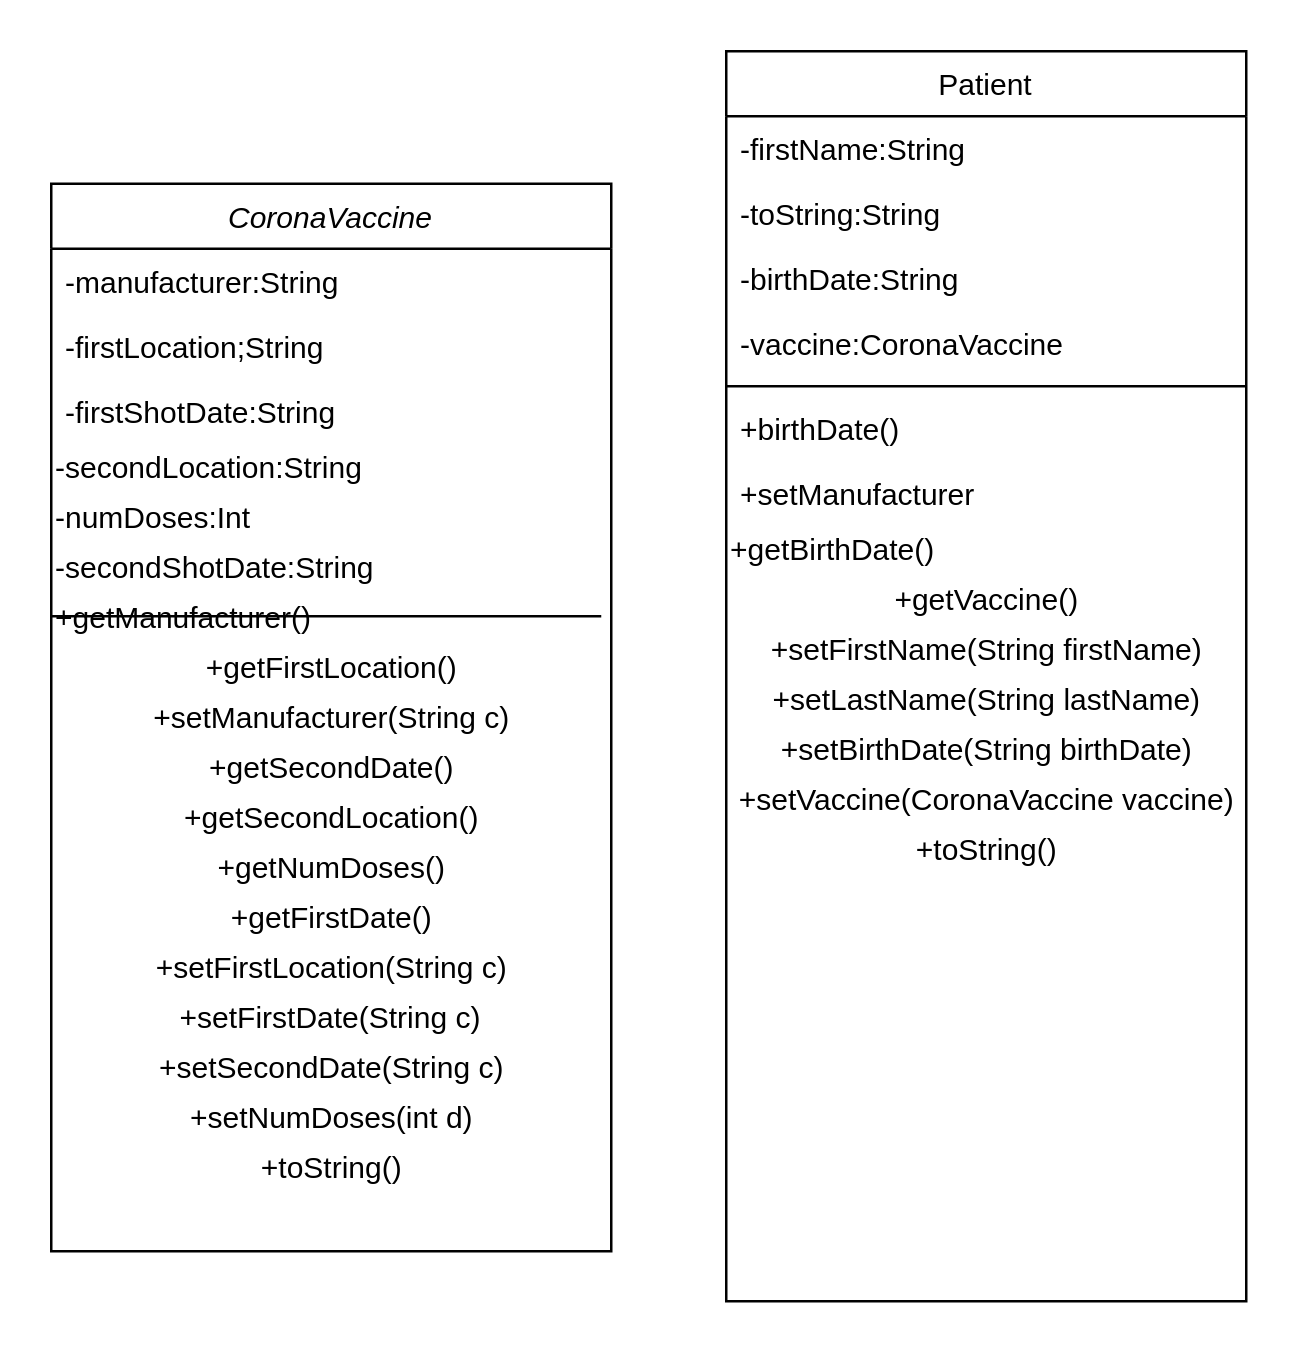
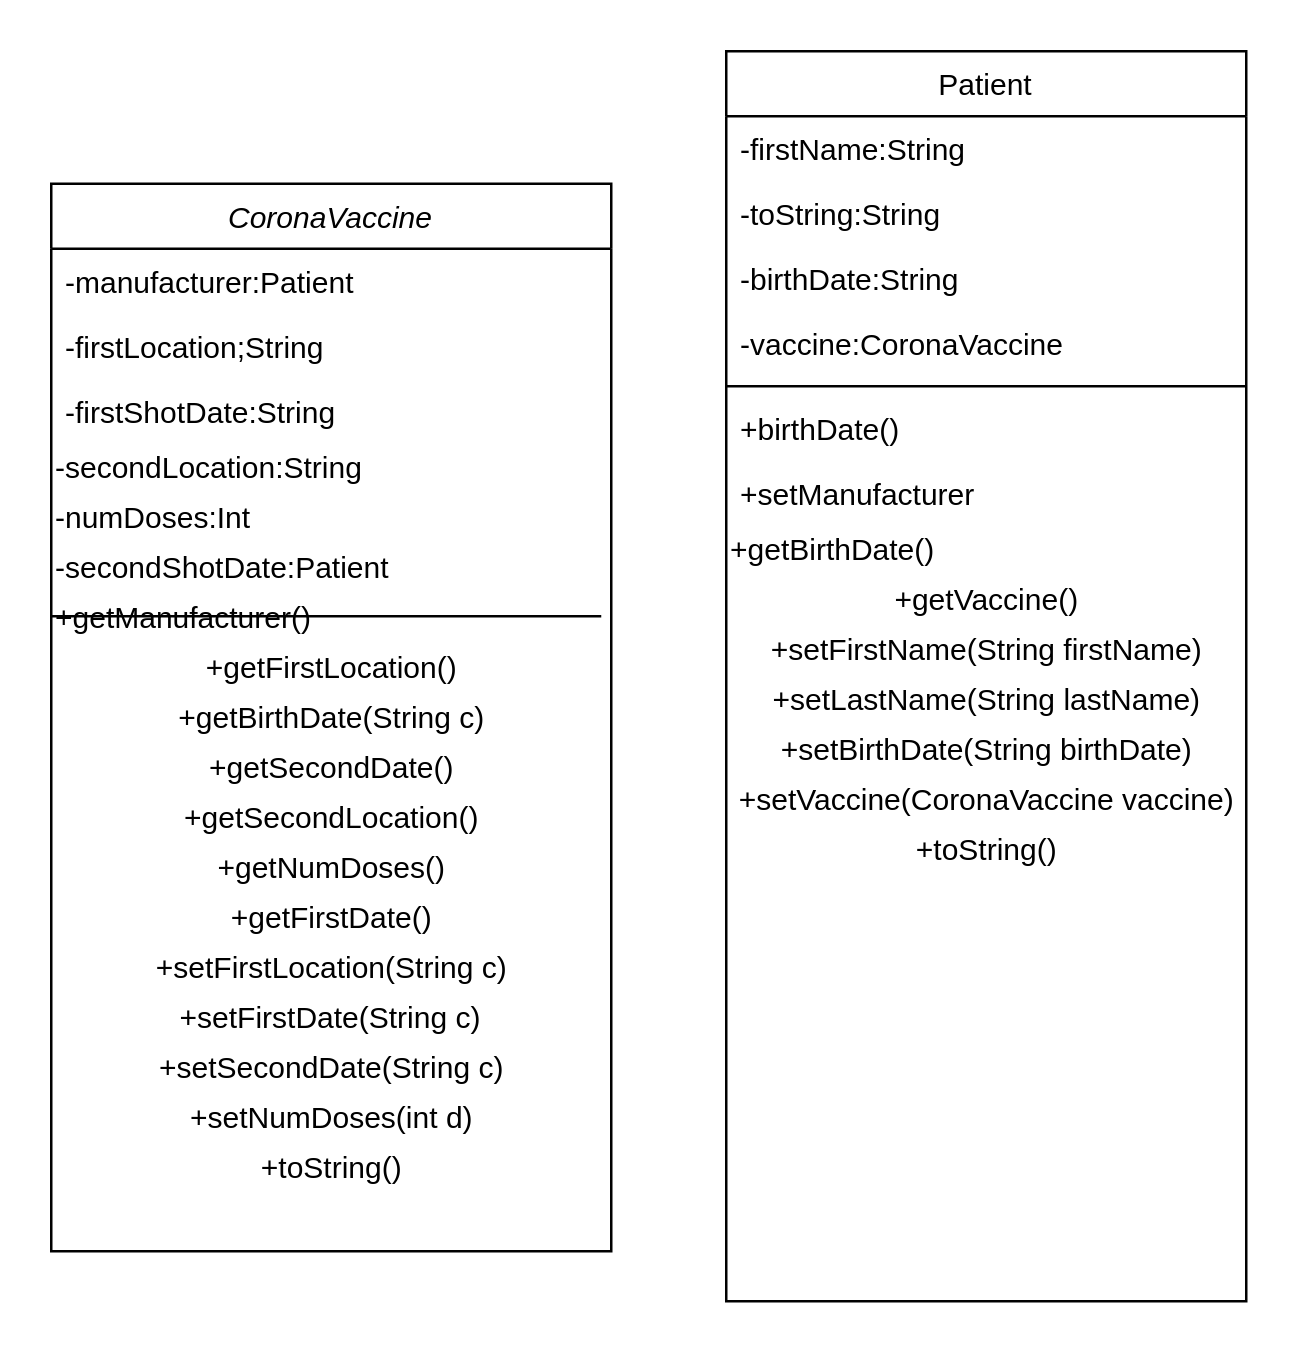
(225, 283) -> (234, 283)
(233, 569) -> (242, 569)
(333, 719) -> (333, 719)
